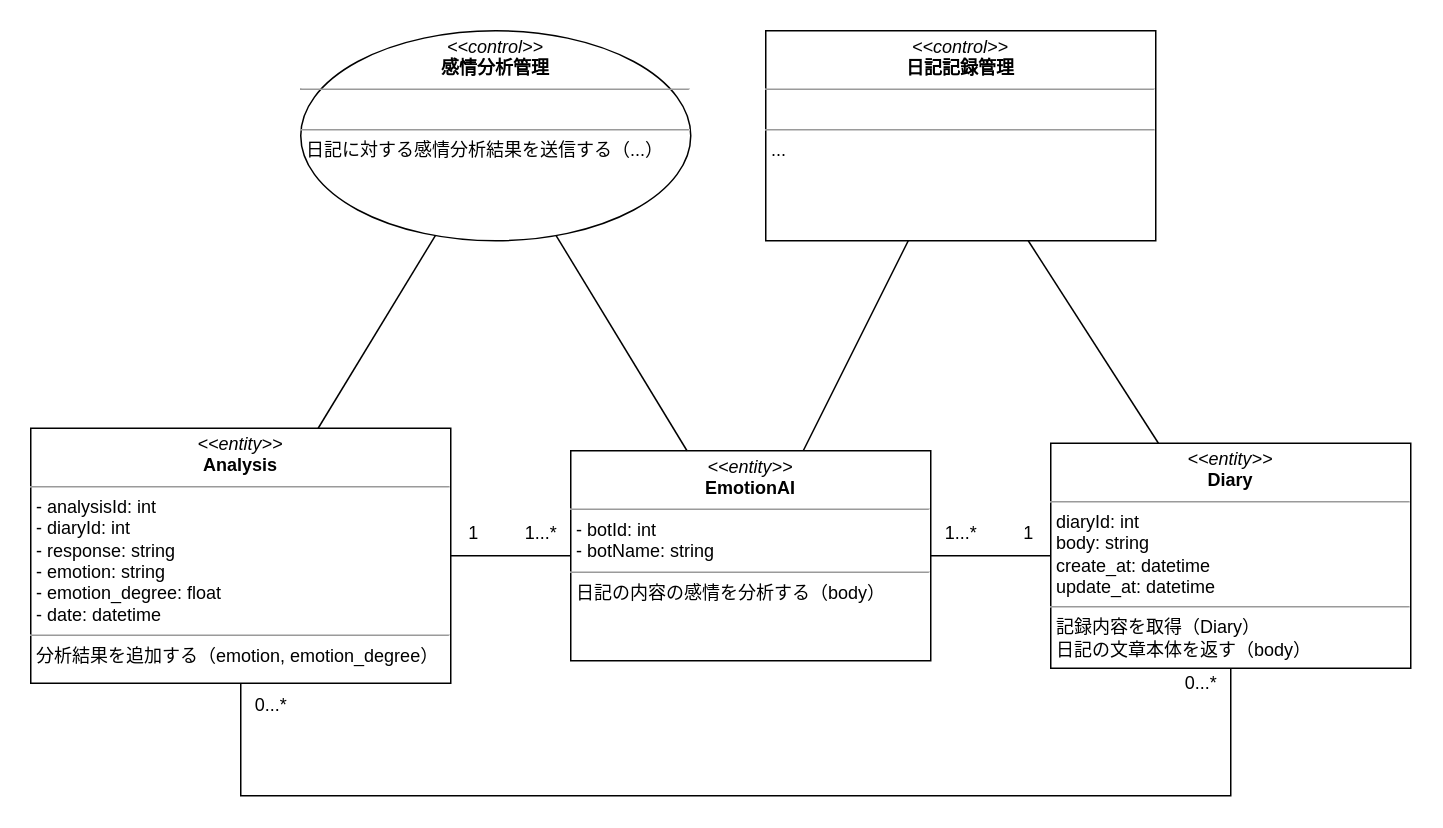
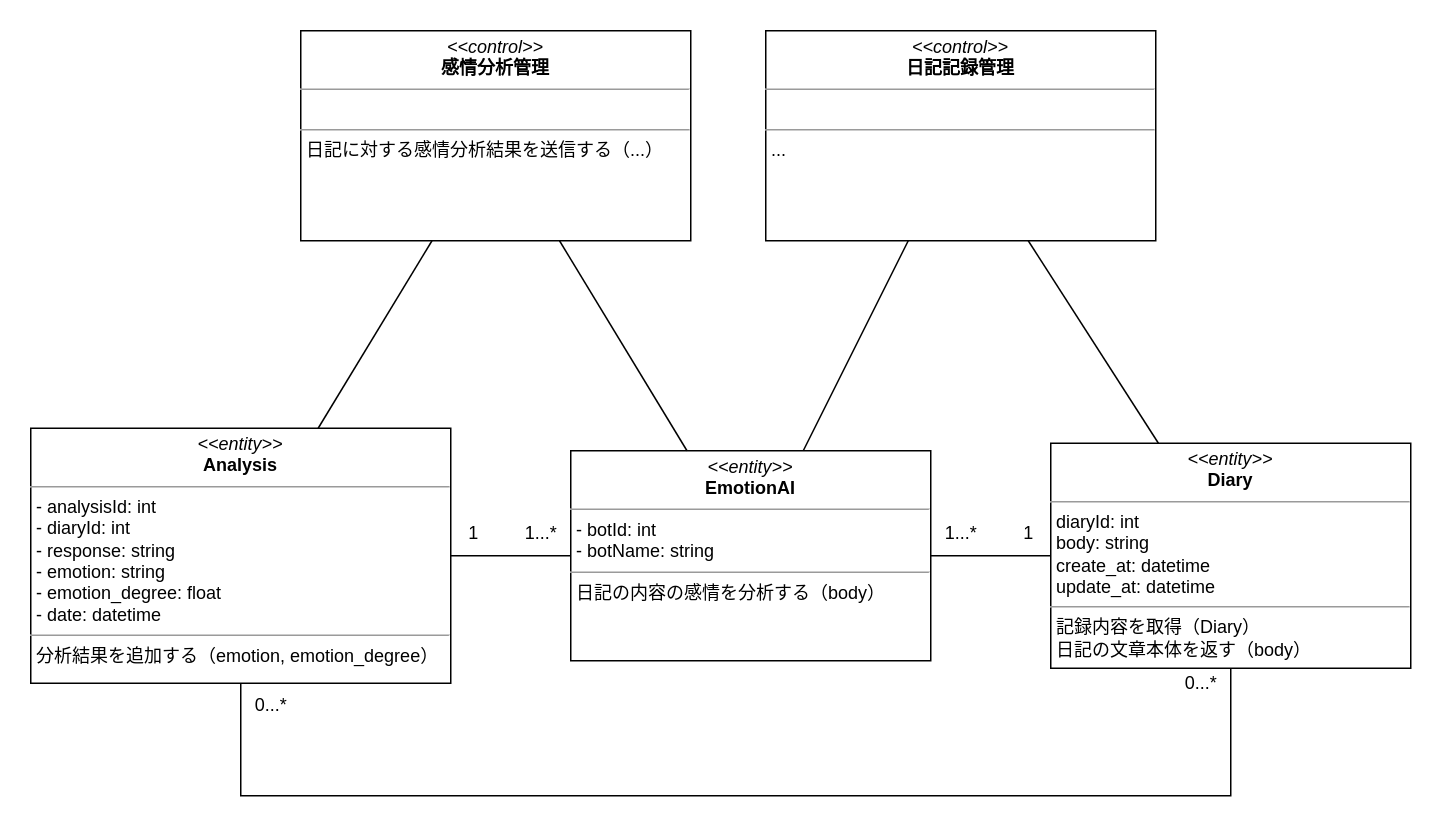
(496, 136) -> (496, 136)
